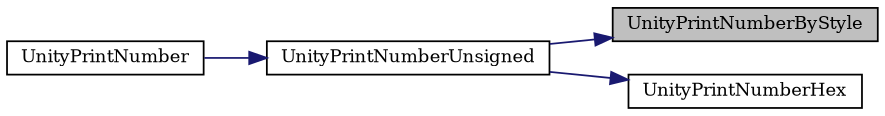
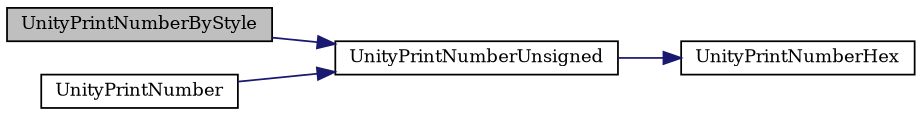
(572, 42) -> (295, 40)
